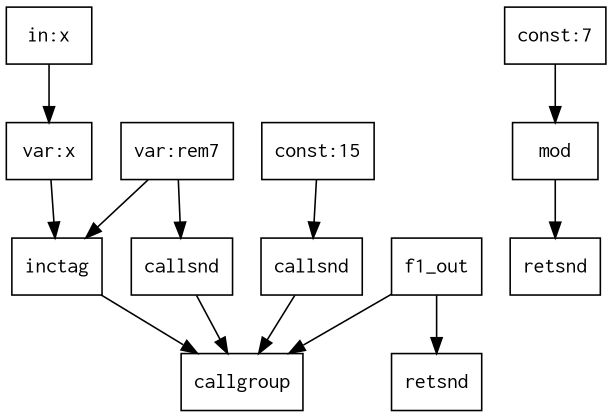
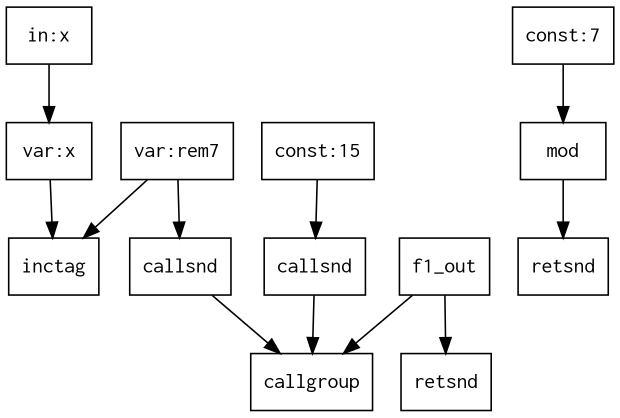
(142, 320) -> none
